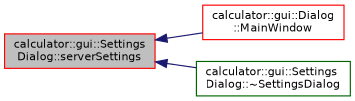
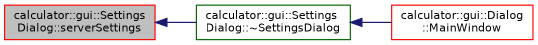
(185, 36) -> (377, 22)
